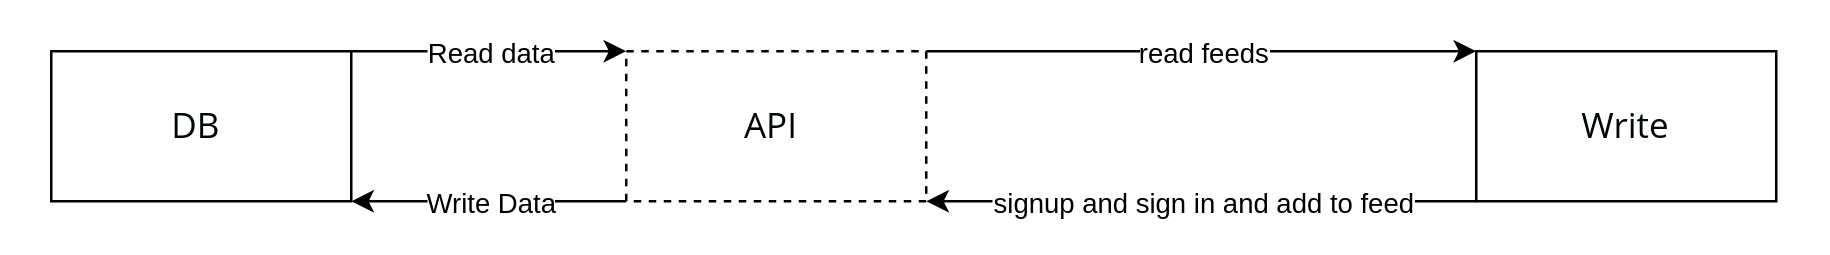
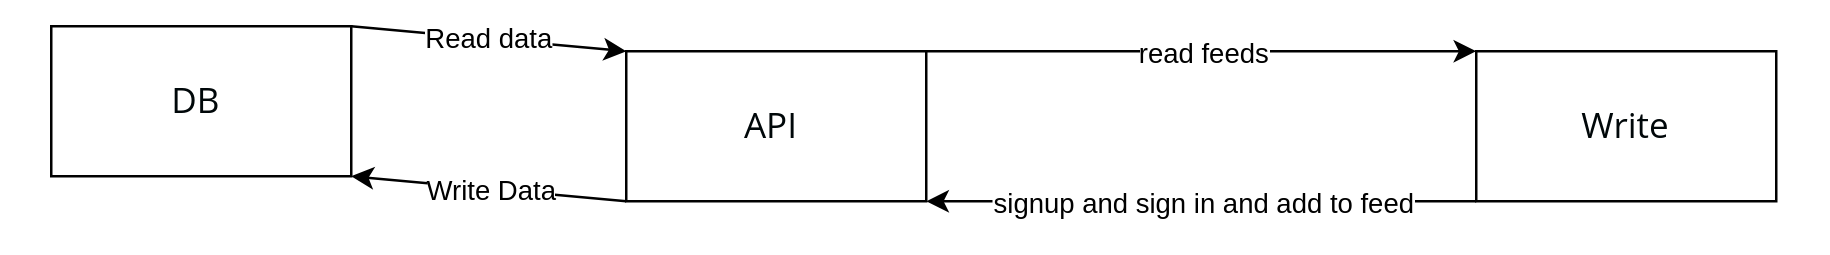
(201, 126) -> (201, 101)
(776, 126) -> (776, 126)
